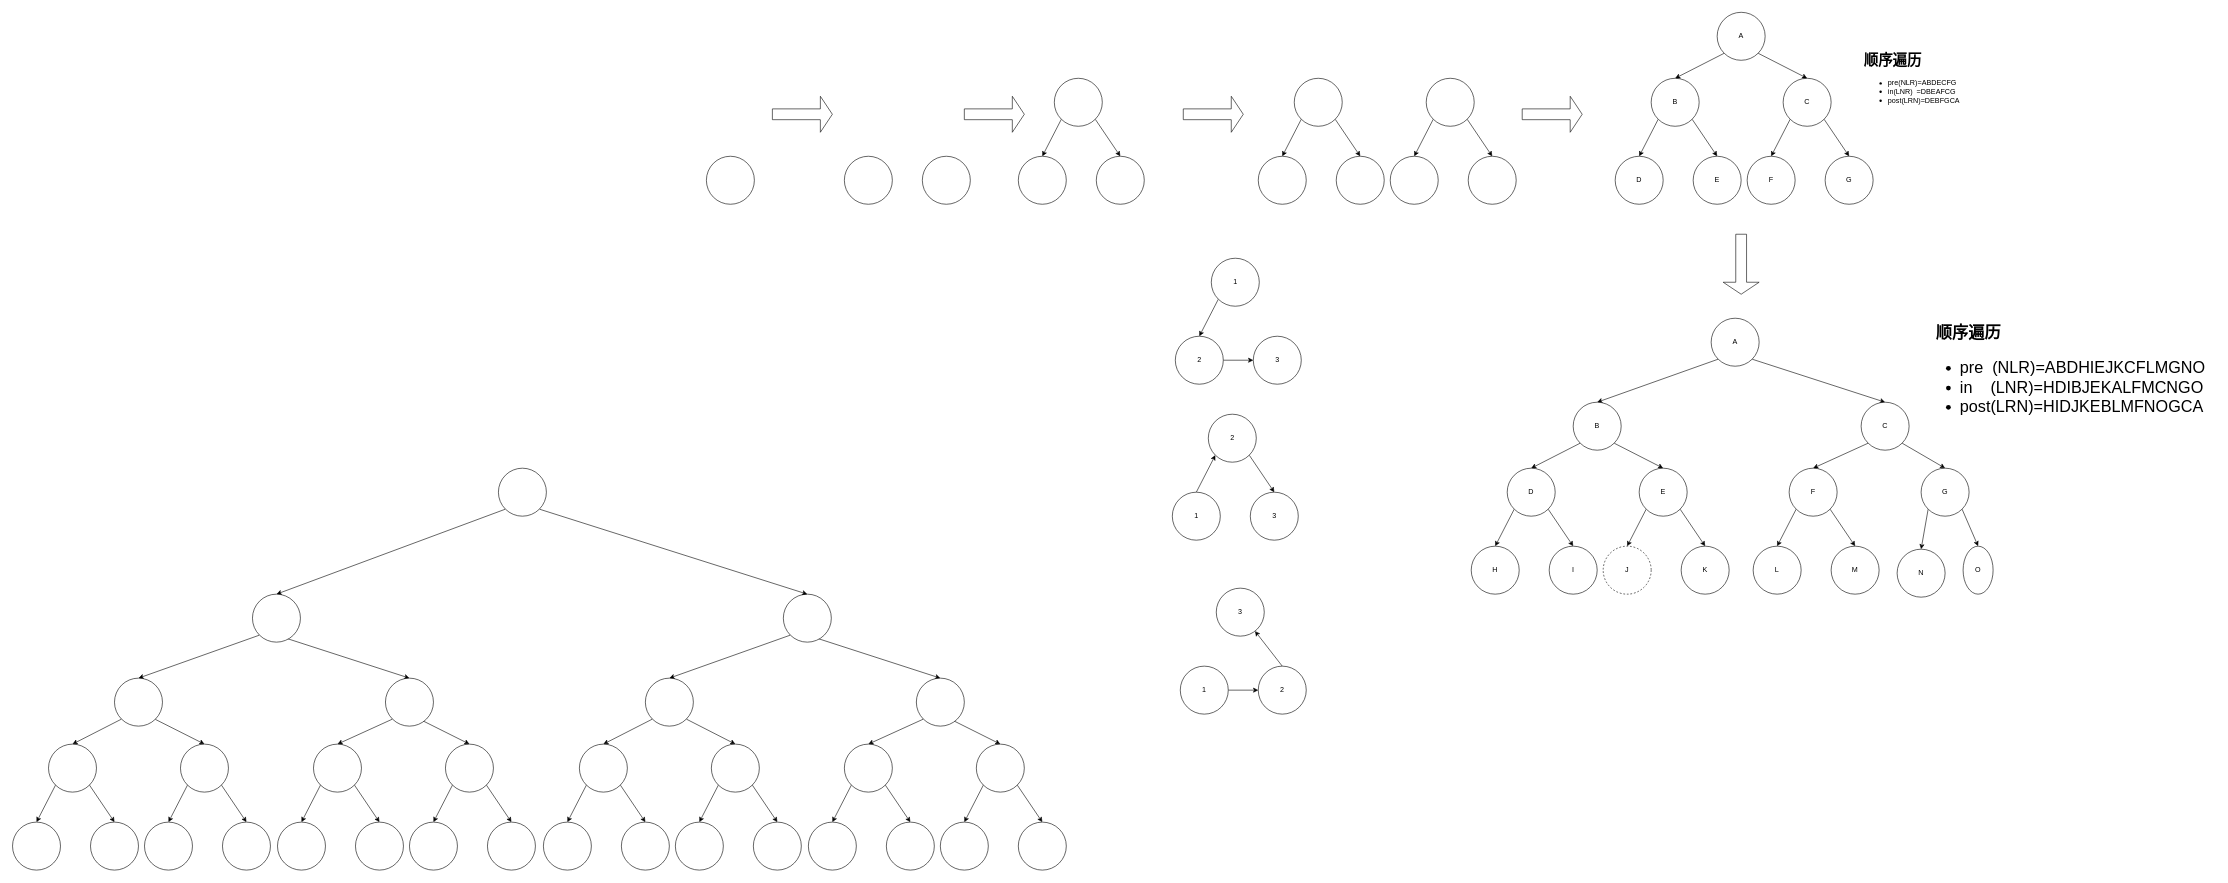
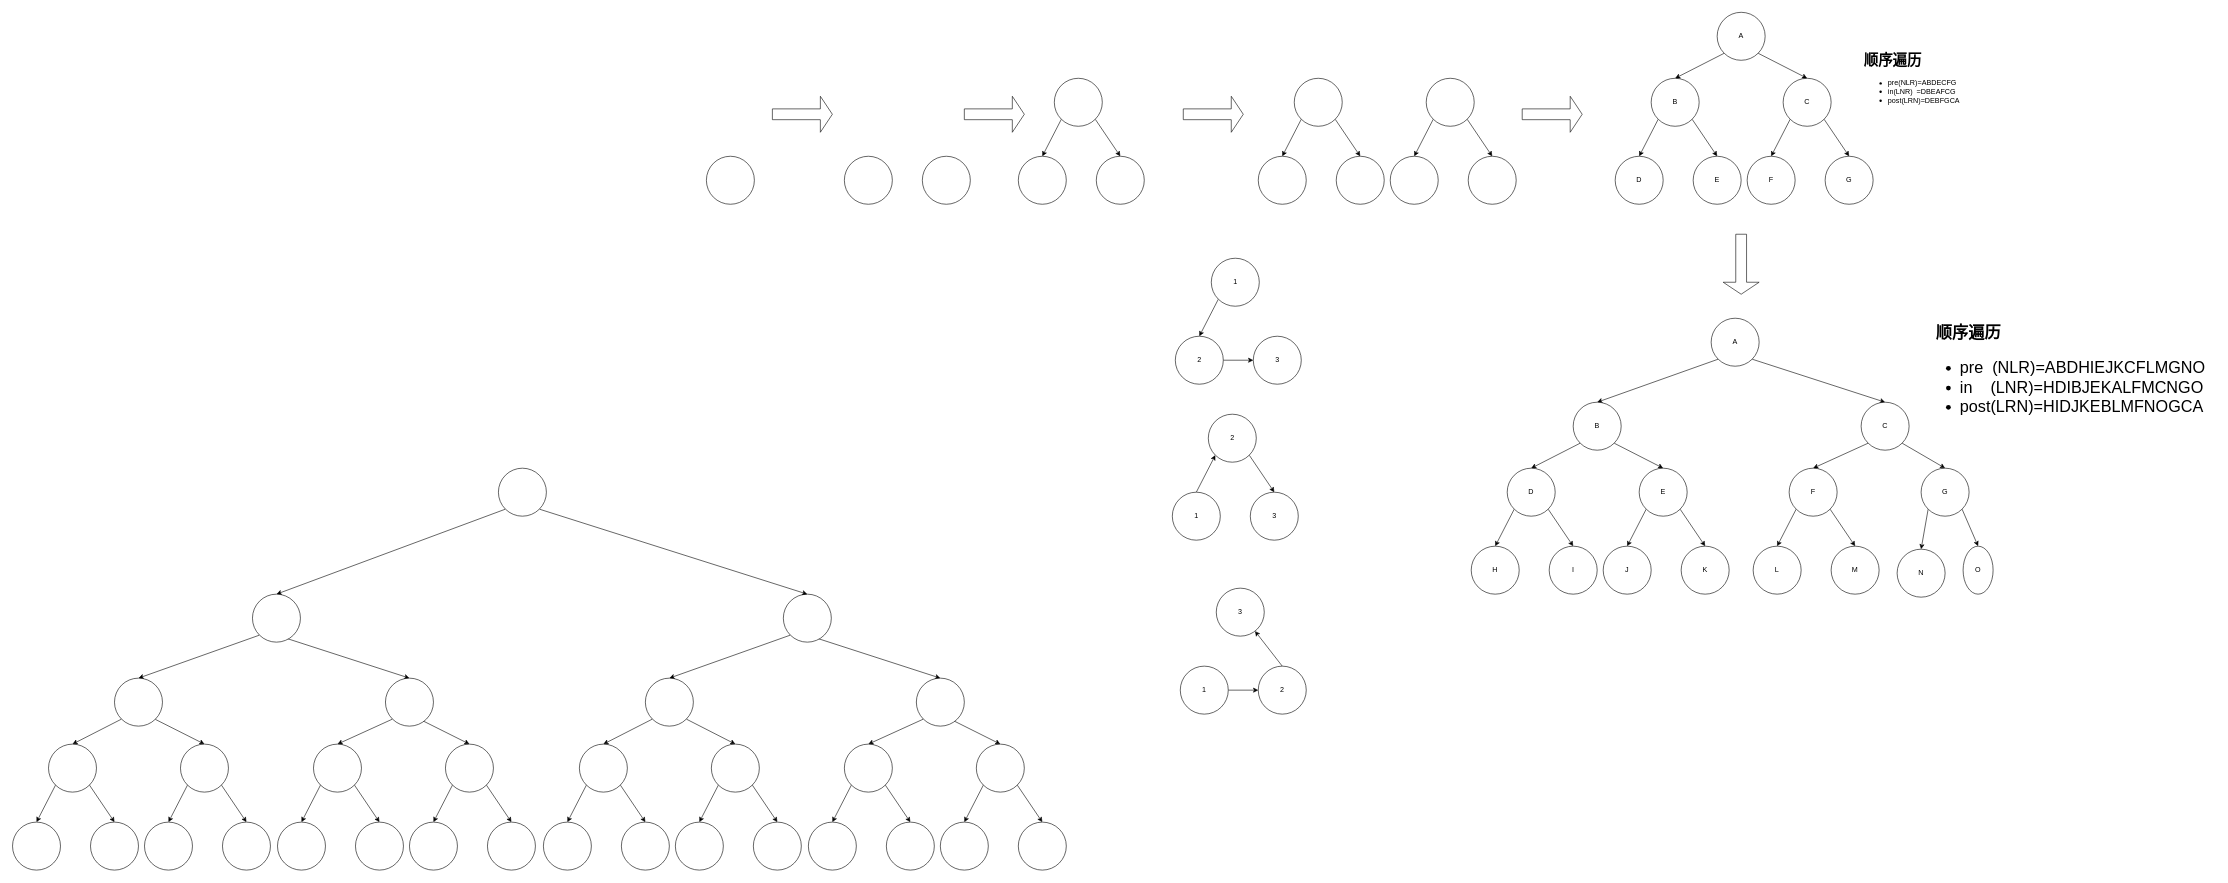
(1628, 570) -> (1628, 570)
